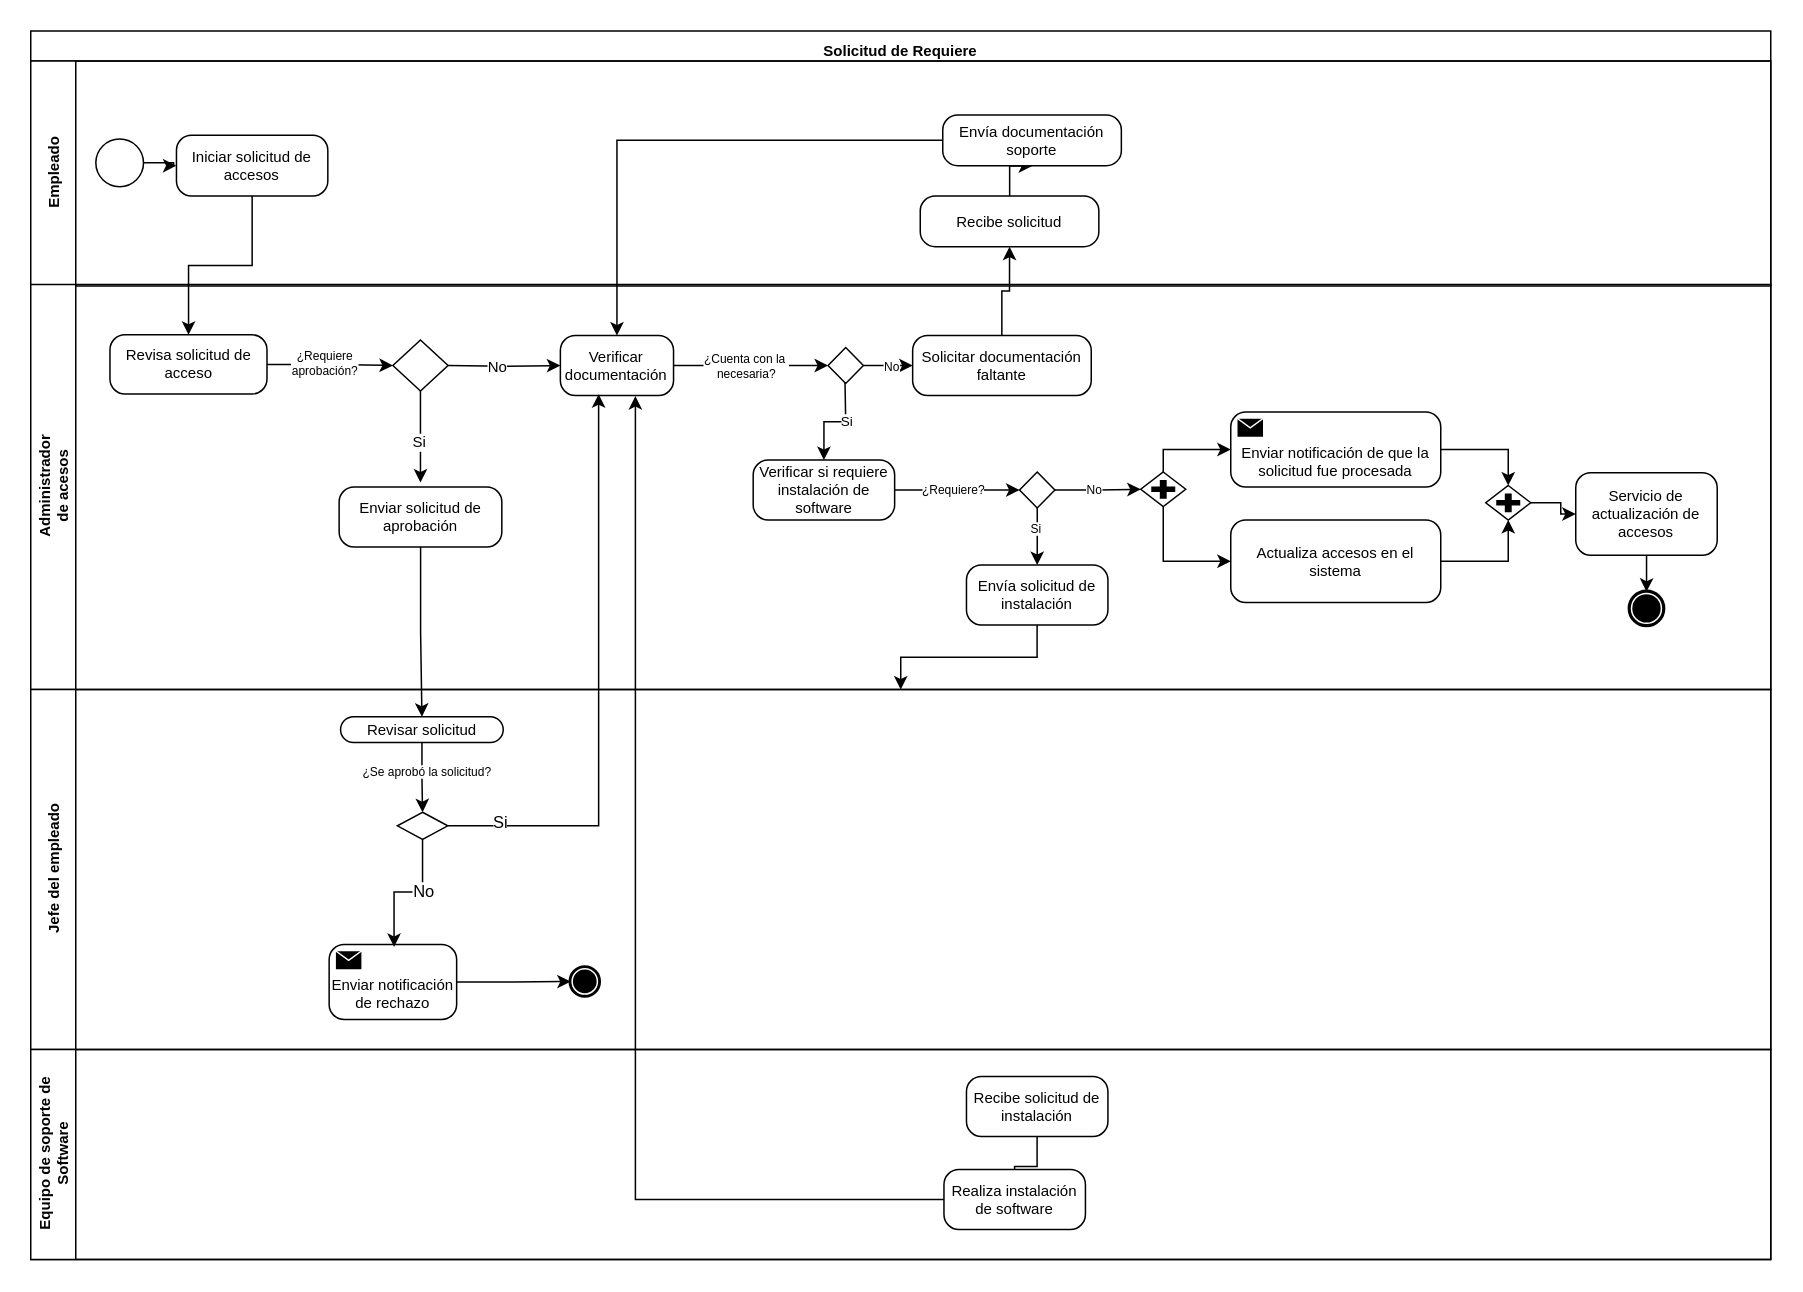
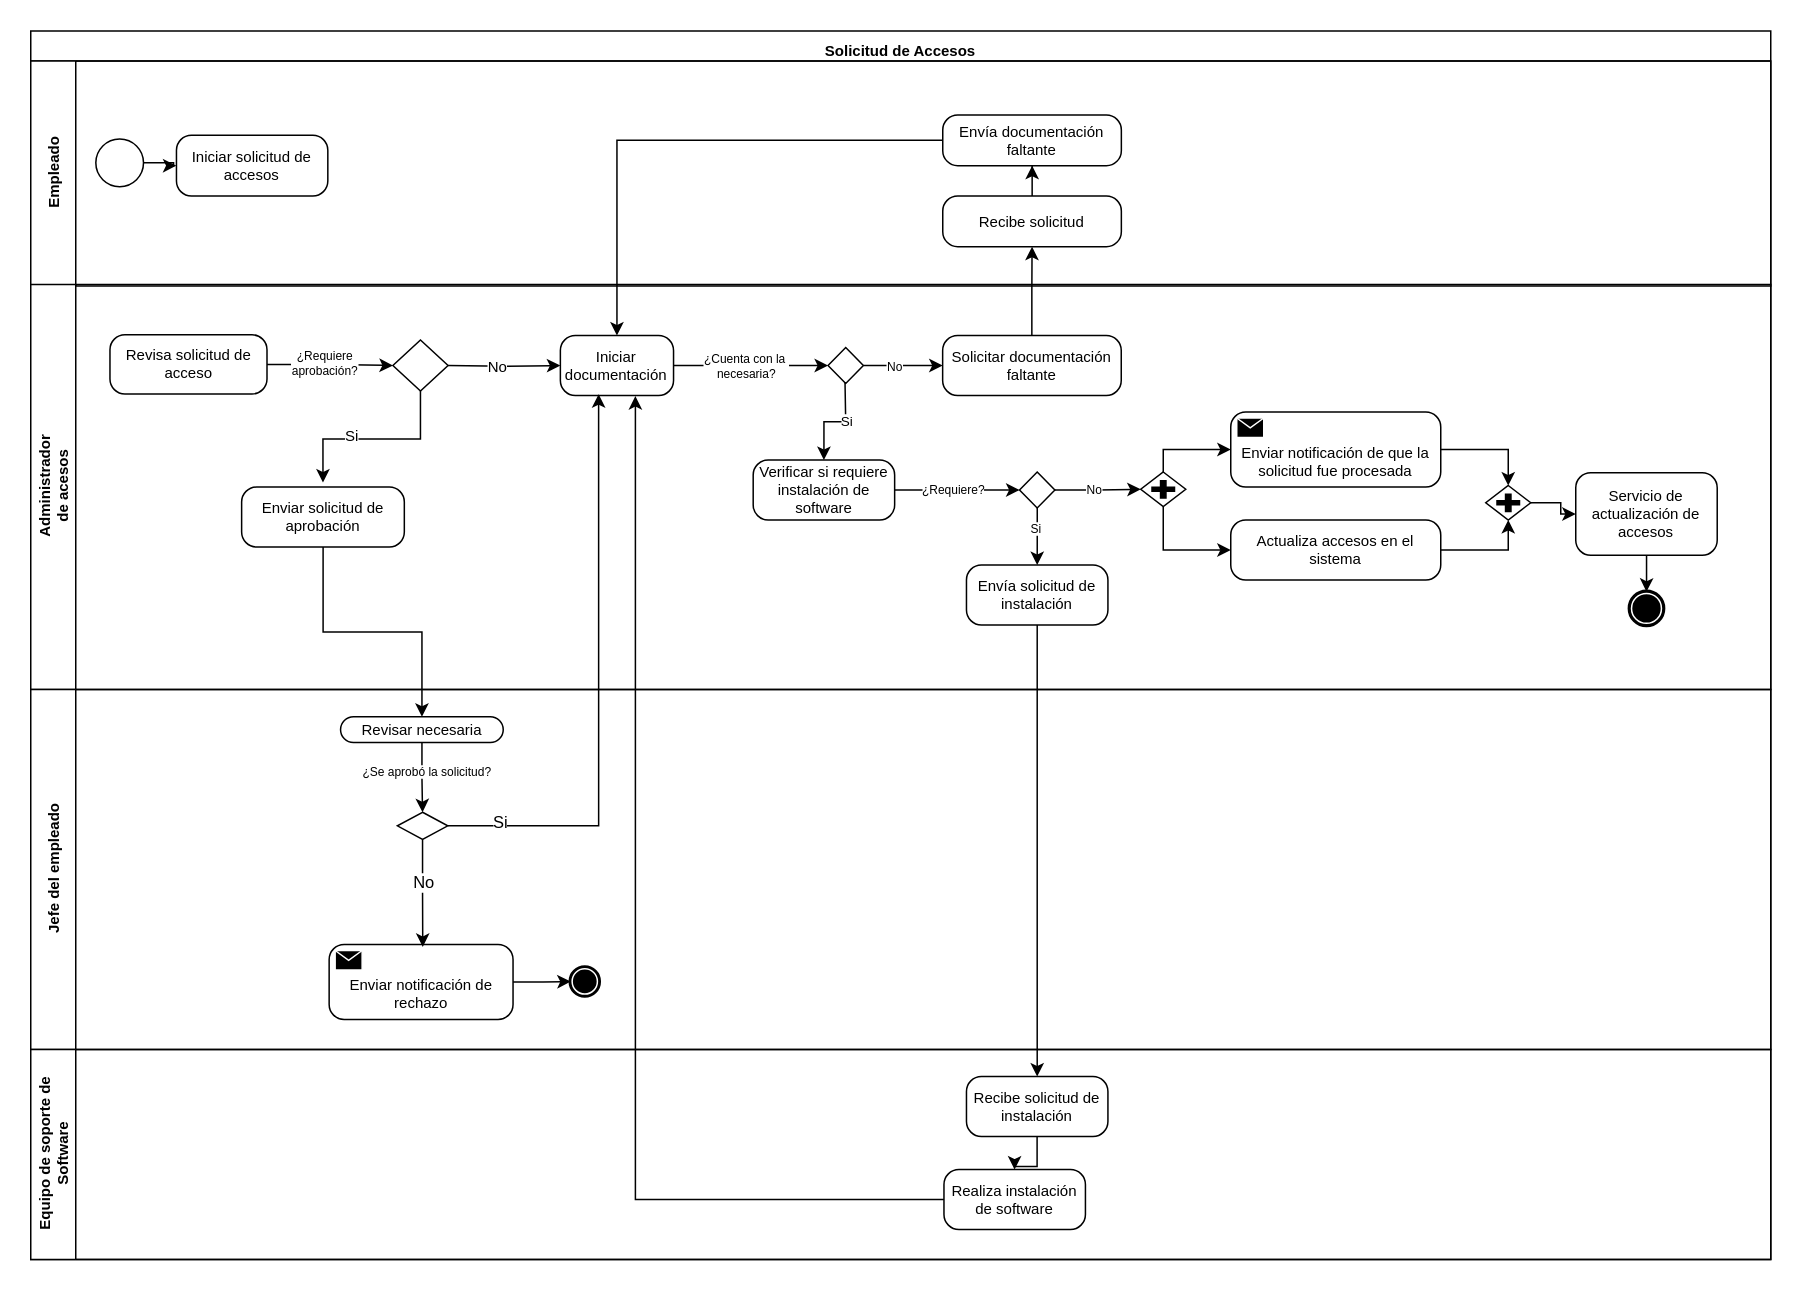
(901, 50) -> (901, 50)
(1032, 140) -> (1032, 140)
(1010, 221) -> (1032, 221)
(226, 265) -> none
(617, 365) -> (617, 365)
(1002, 365) -> (1032, 365)
(420, 517) -> (323, 517)
(1336, 561) -> (1336, 550)
(960, 657) -> (1037, 860)
(422, 730) -> (422, 730)
(393, 982) -> (421, 982)
(1016, 1166) -> (1015, 1165)
